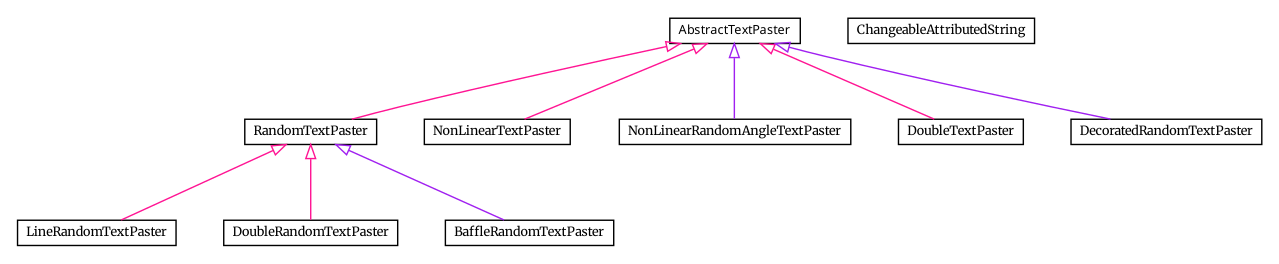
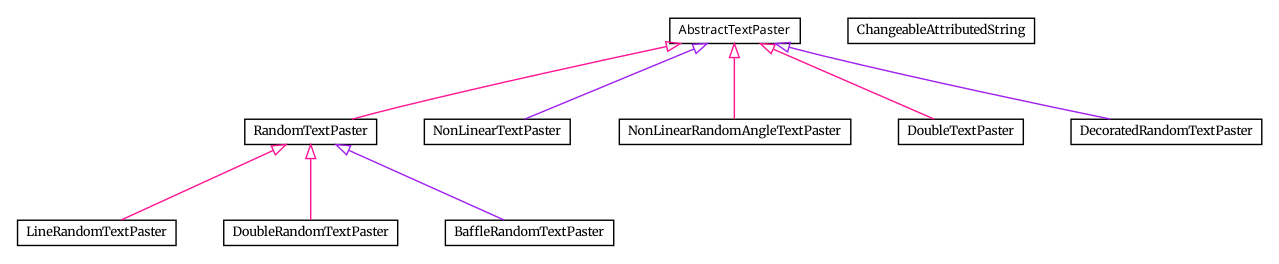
(609, 84) -> (609, 84)
(734, 88) -> (734, 88)
